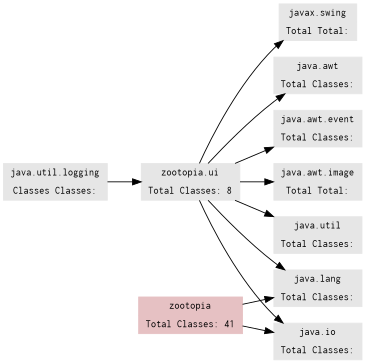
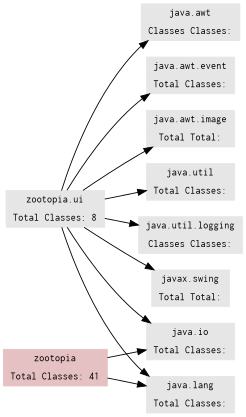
(318, 84) -> (191, 31)
(120, 182) -> (117, 221)
